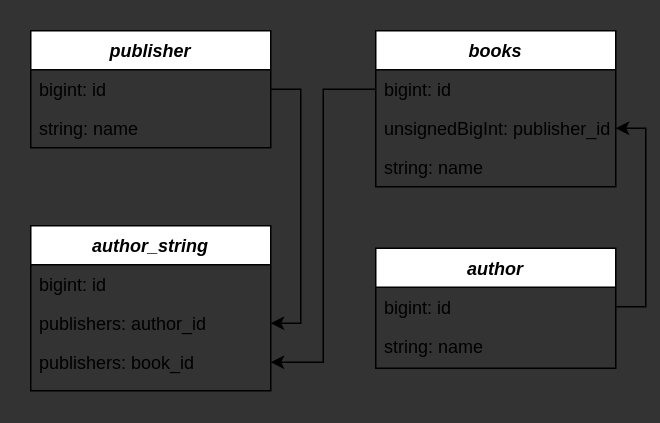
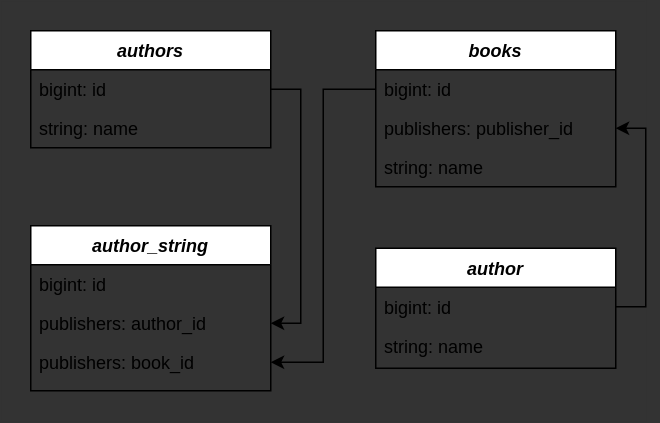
(150, 51) -> (150, 51)
(509, 129) -> (489, 129)
